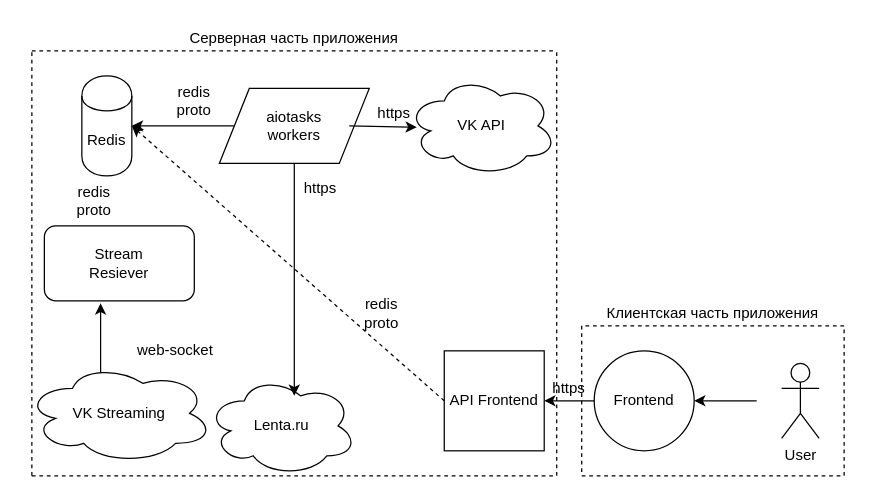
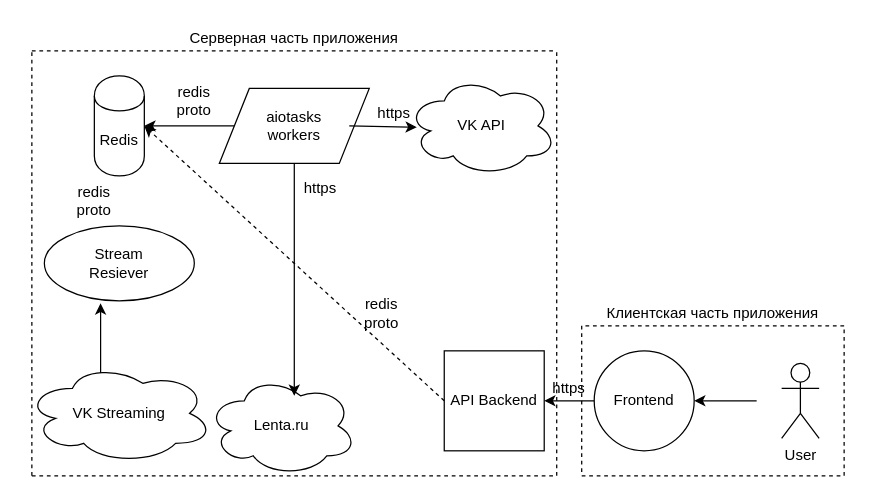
(107, 126) -> (119, 126)
(119, 263) -> (119, 263)
(176, 351) -> none
(494, 401) -> (494, 401)
